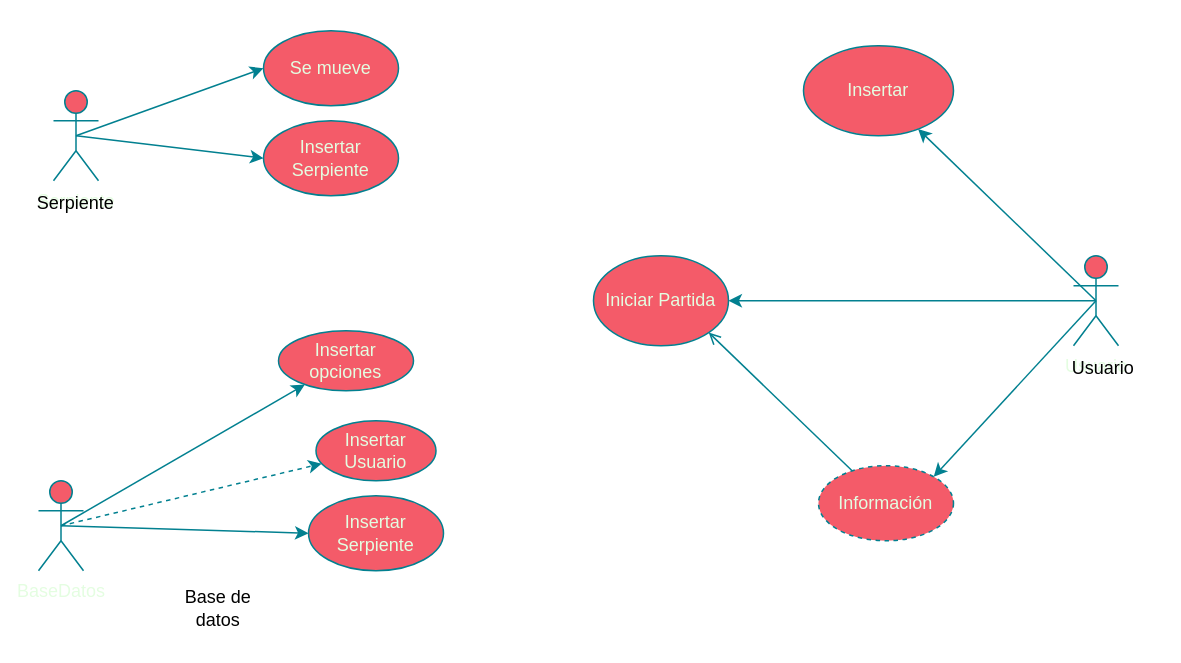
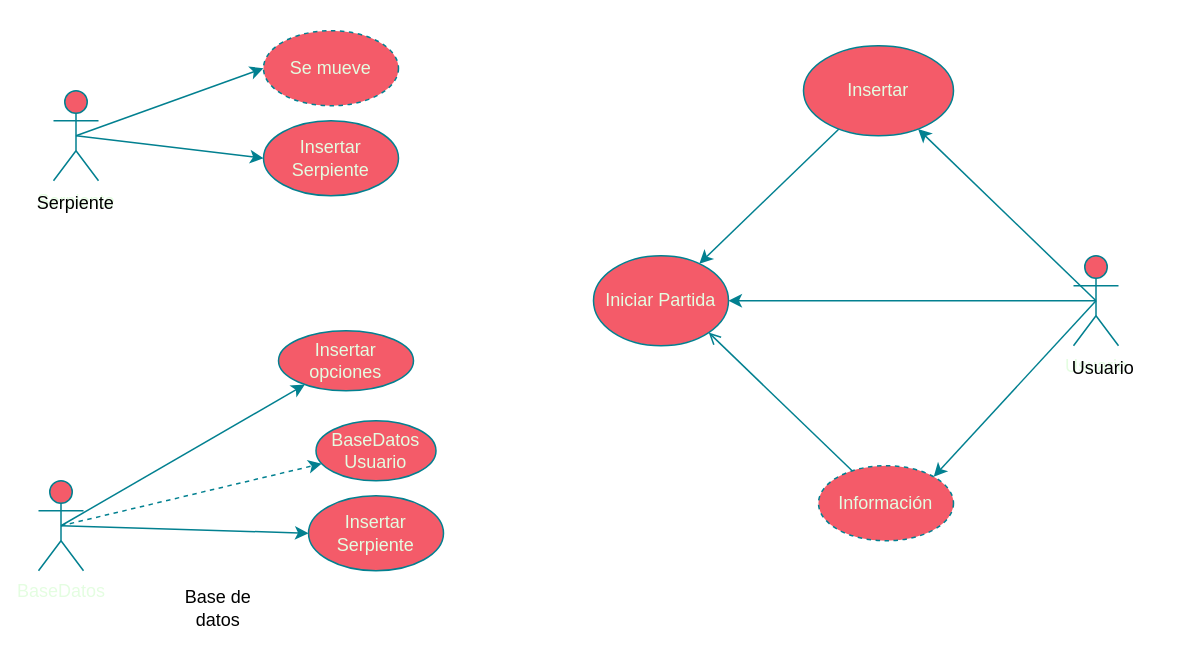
(331, 68) -> (331, 68)
none -> (772, 193)
(376, 451) -> (376, 451)
